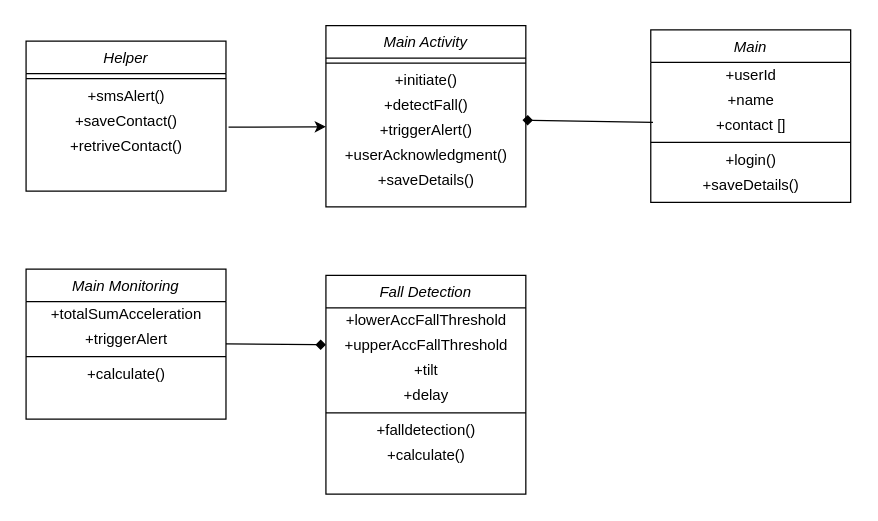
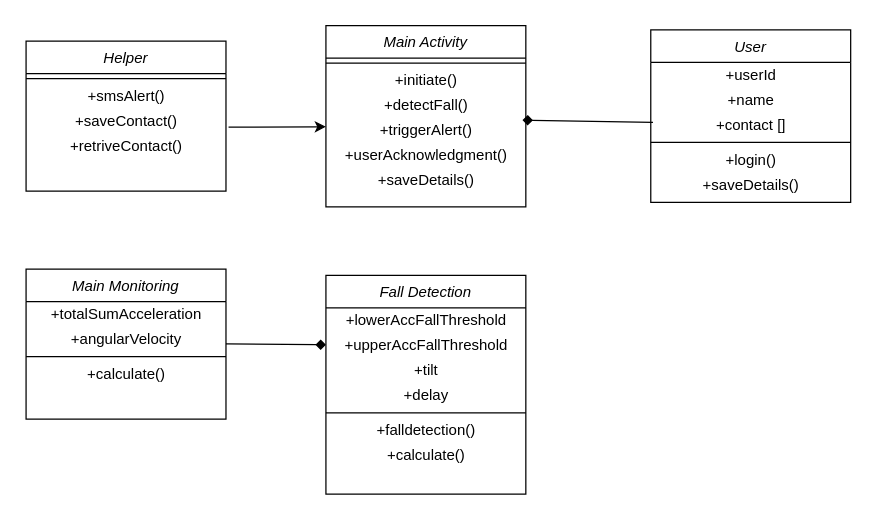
(750, 47) -> (750, 47)
(126, 339) -> (126, 339)
